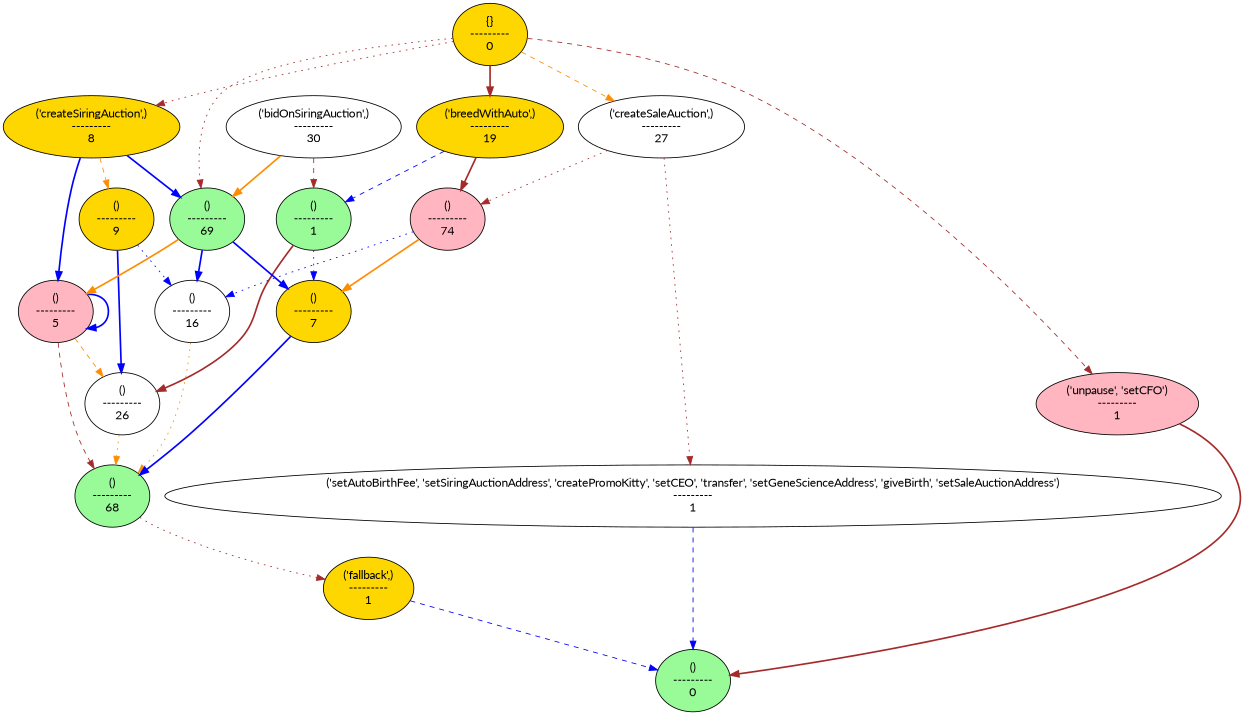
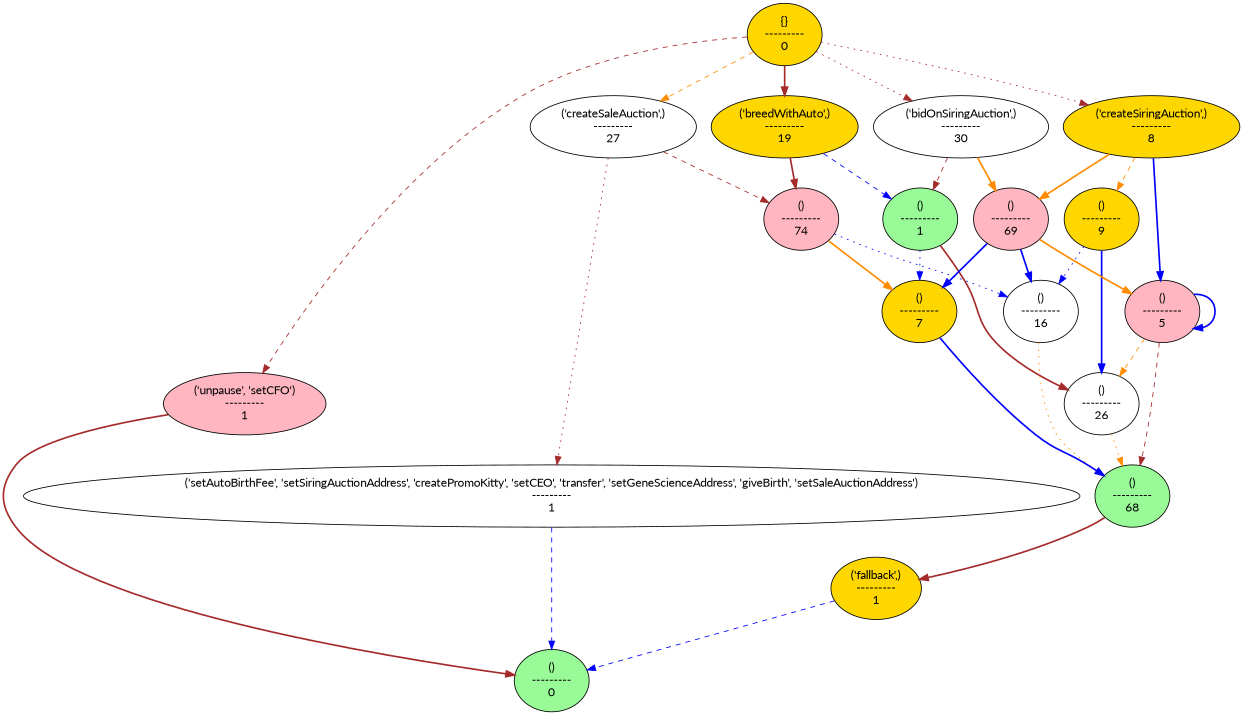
(289, 64) -> (860, 74)
(150, 174) -> (1078, 174)
(548, 176) -> (712, 175)
(207, 219) -> (1011, 219)
(226, 554) -> (1019, 554)
